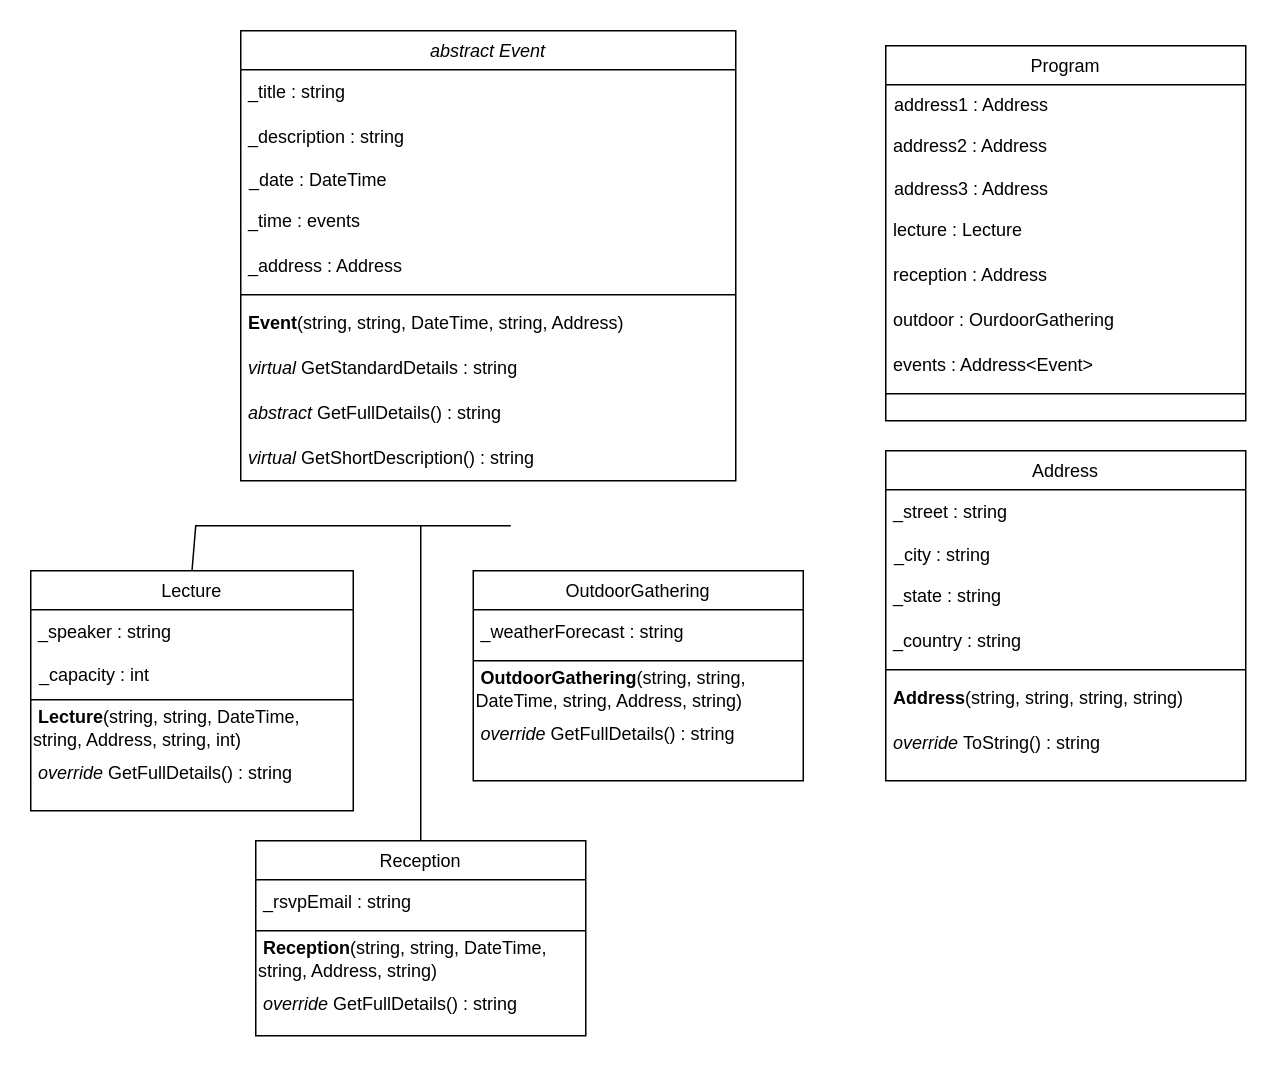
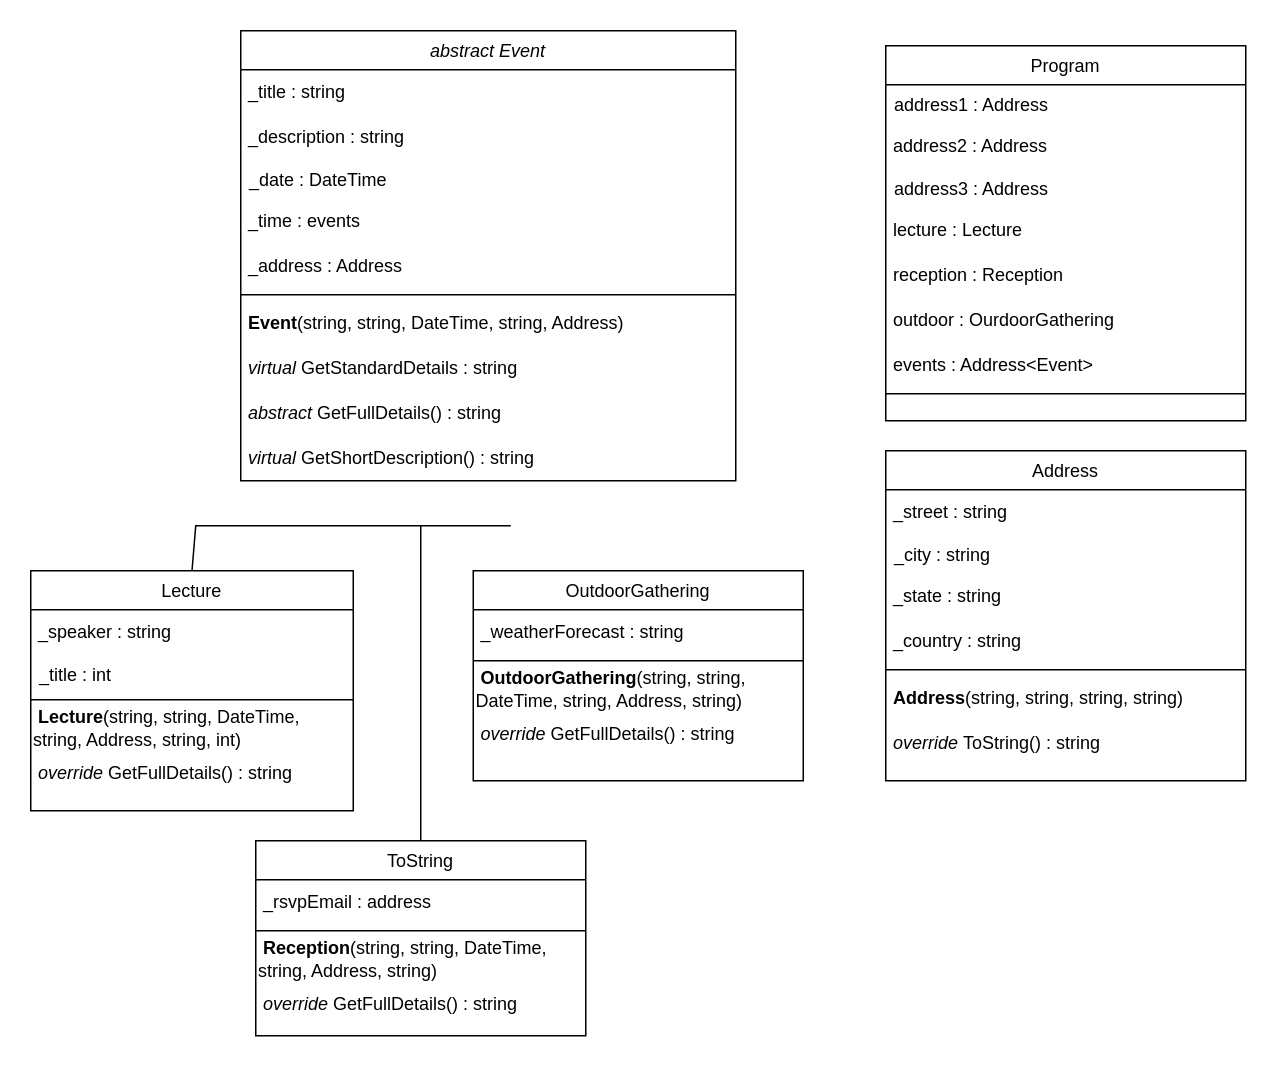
(975, 275) -> (983, 275)
(103, 675) -> (85, 675)
(420, 861) -> (420, 861)
(340, 902) -> (348, 902)
